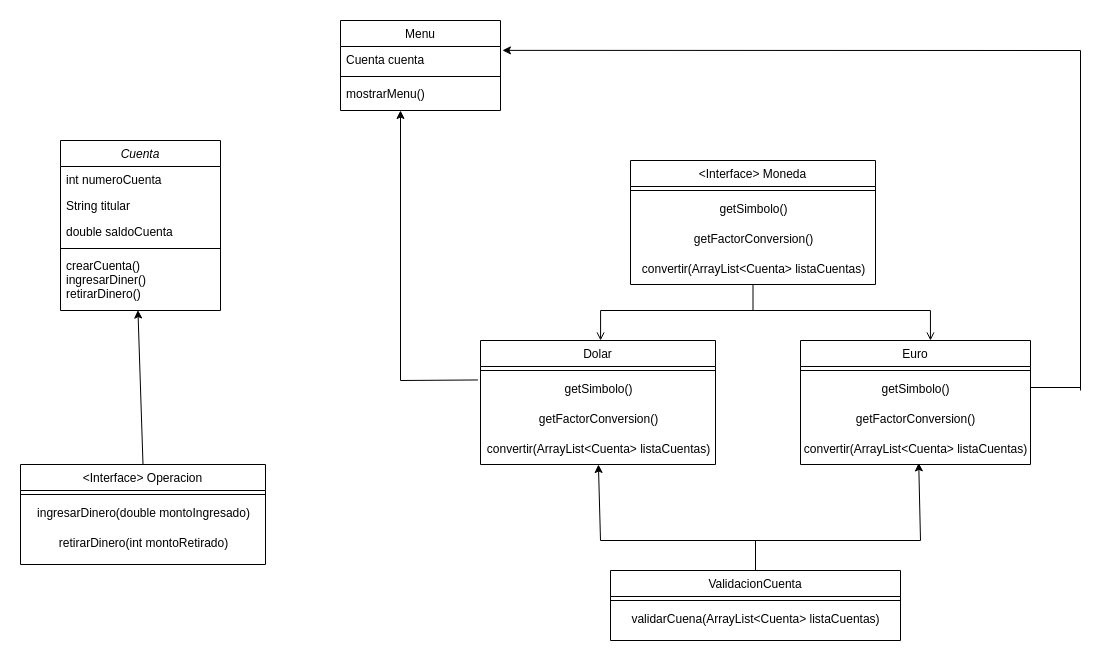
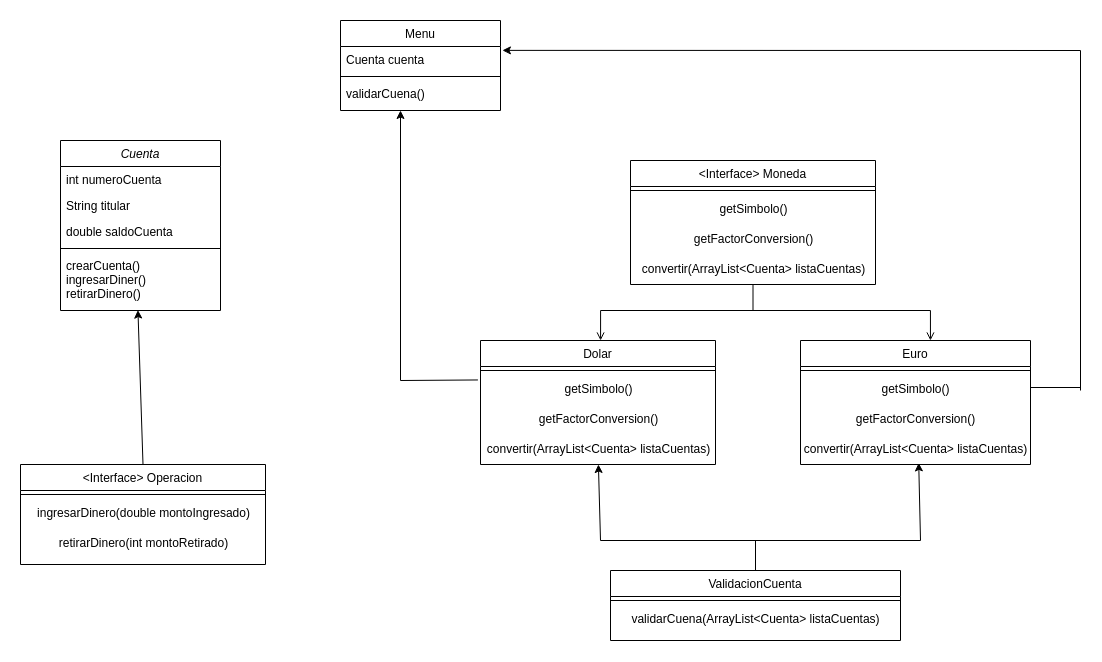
(390, 94) -> (390, 94)
